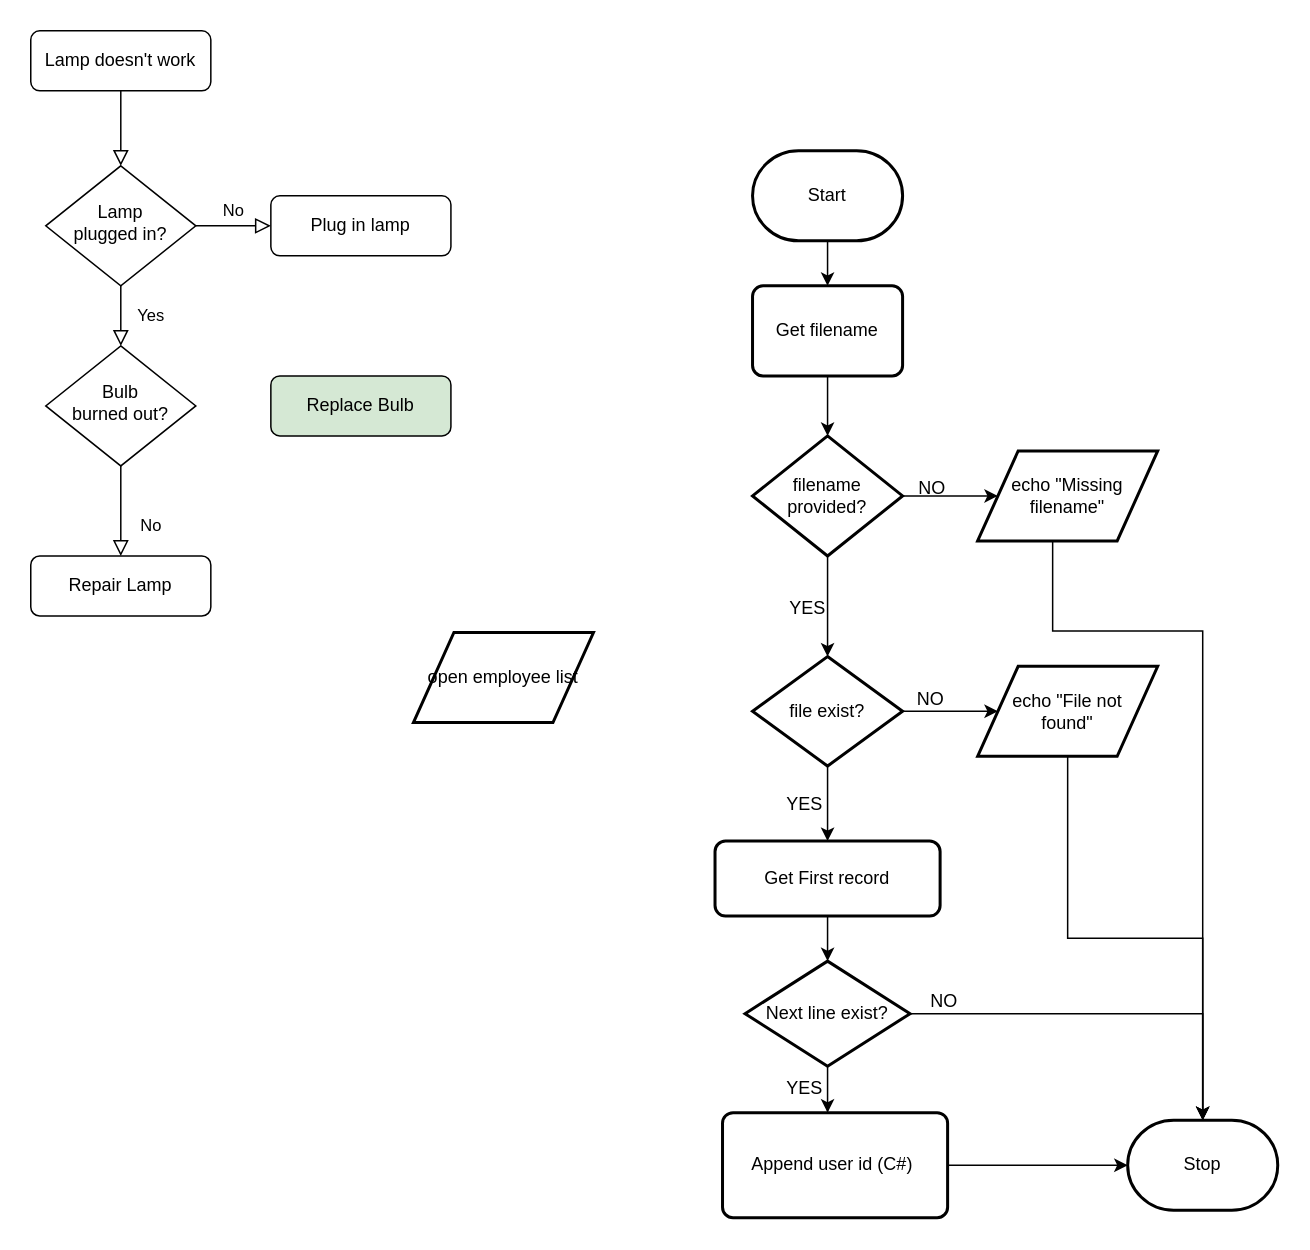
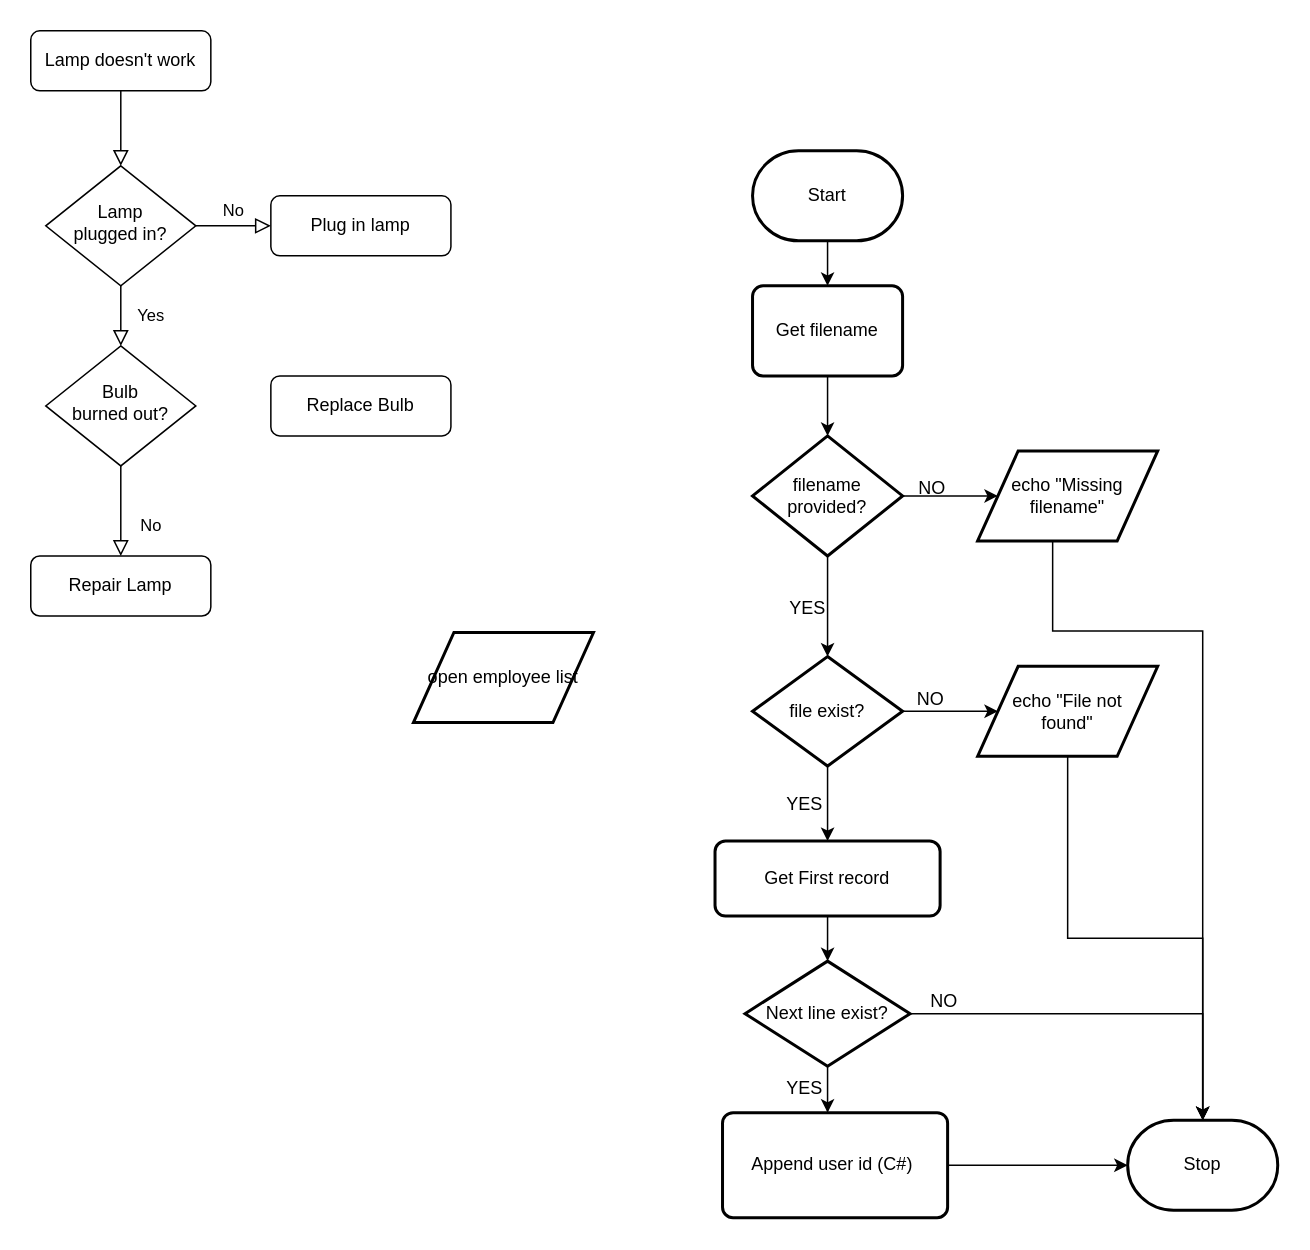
(361, 406) -> (361, 406)
